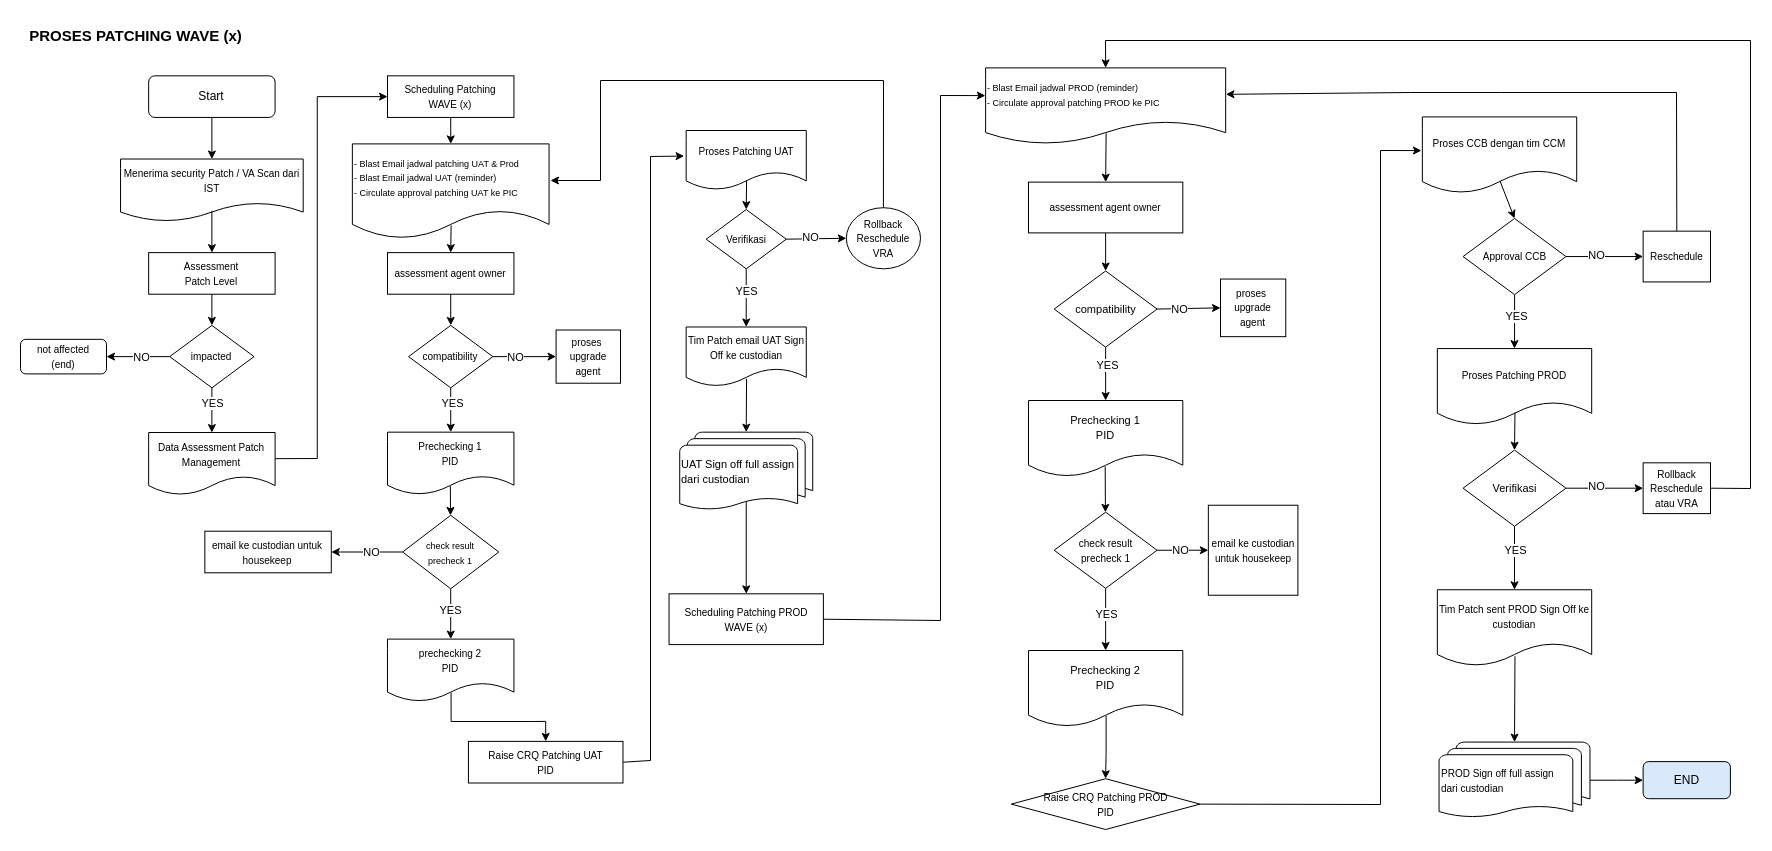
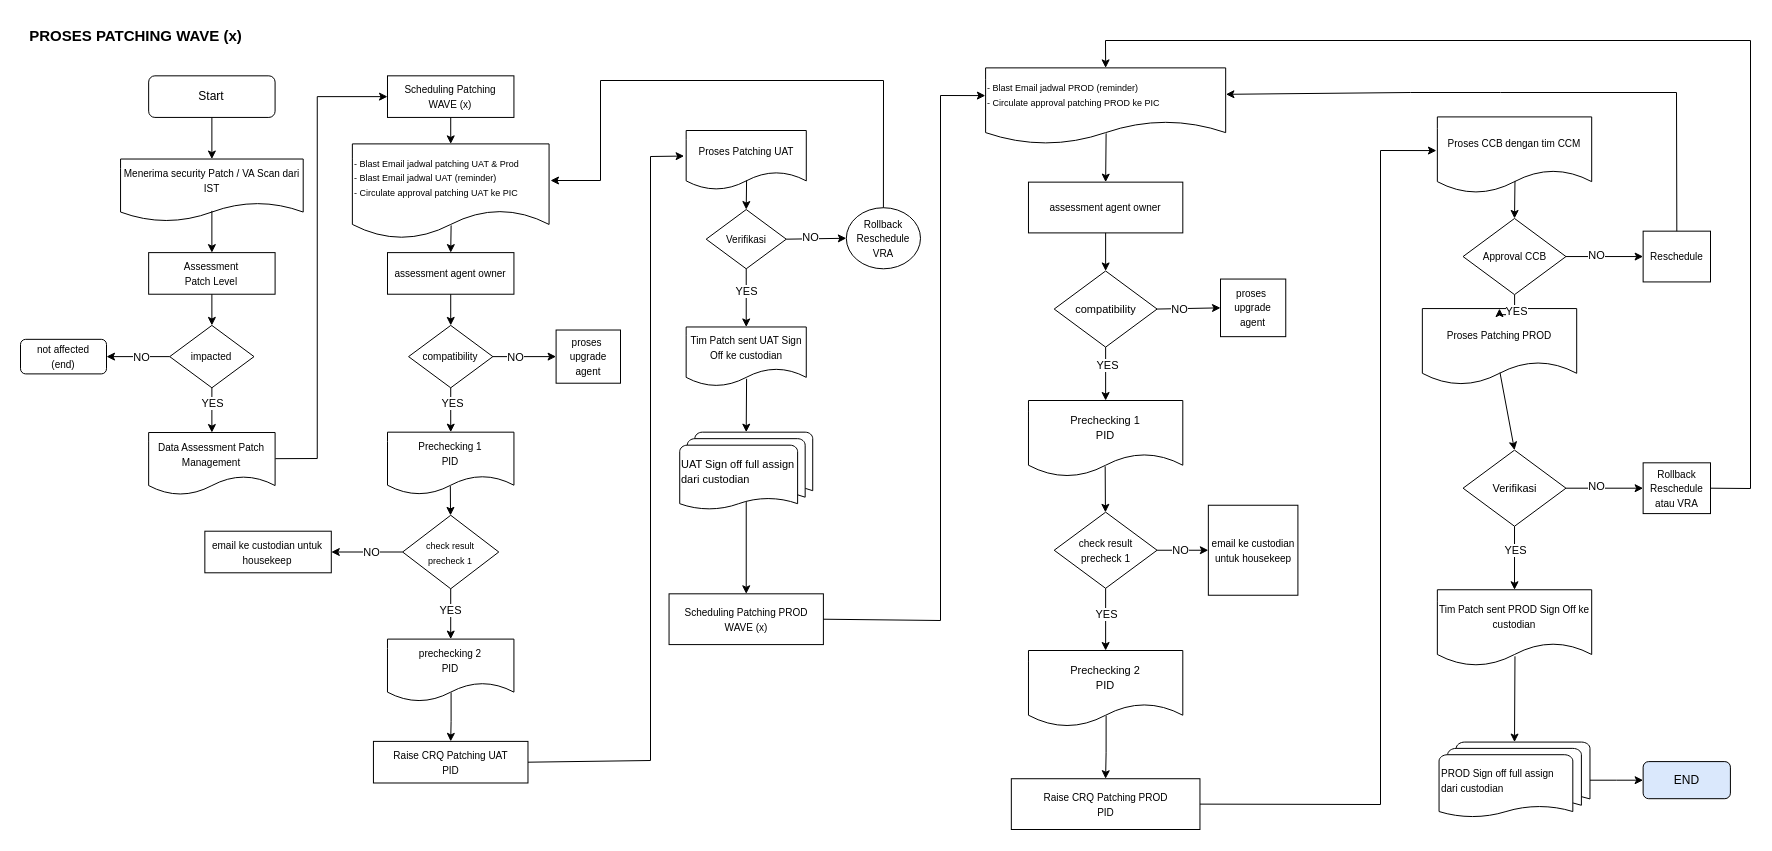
(1500, 155) -> (1515, 155)
(747, 348) -> (747, 348)
(1515, 387) -> (1500, 347)
(546, 762) -> (451, 762)
(1106, 804) -> (1106, 804)
